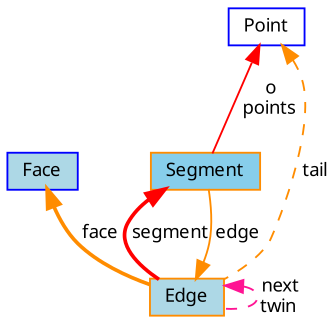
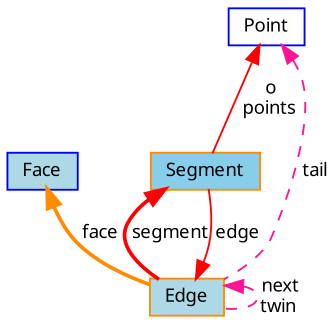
(292, 181) -> (292, 181)
(211, 226) -> (211, 226)
